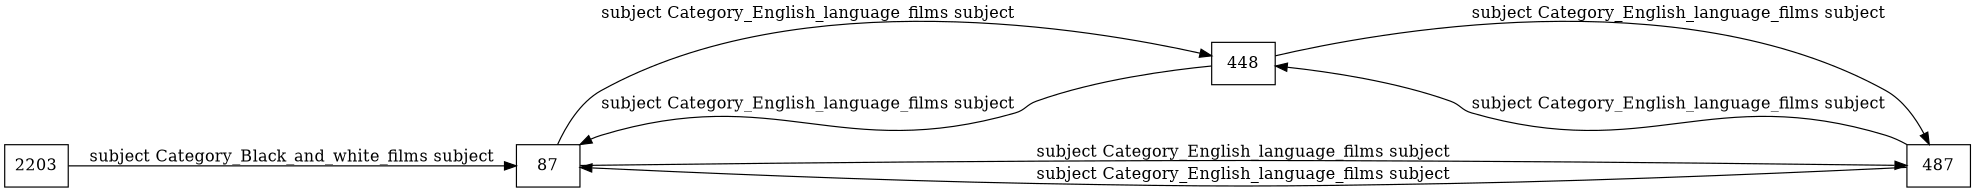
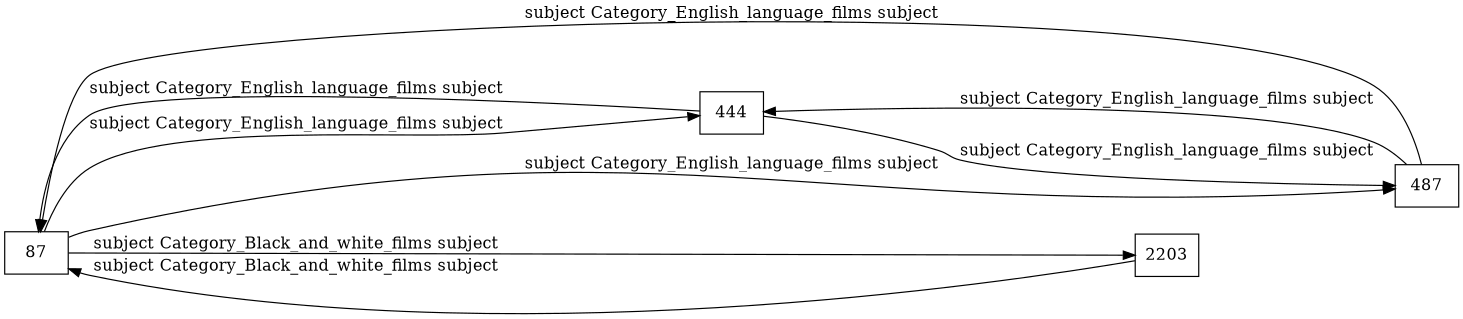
(1243, 64) -> (732, 113)
none -> (596, 254)
